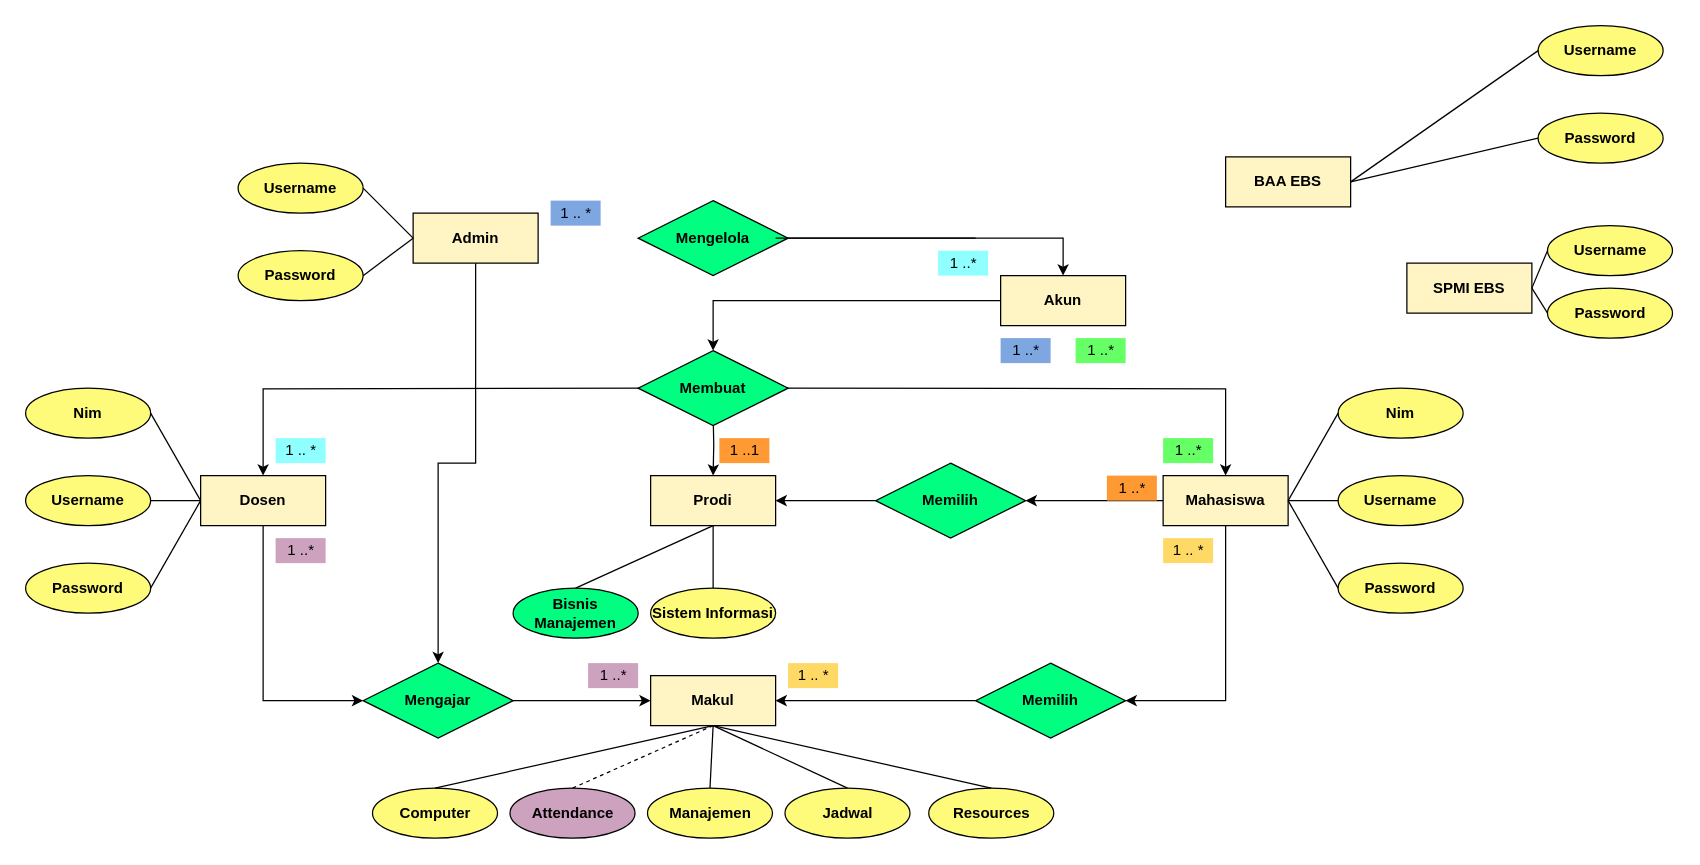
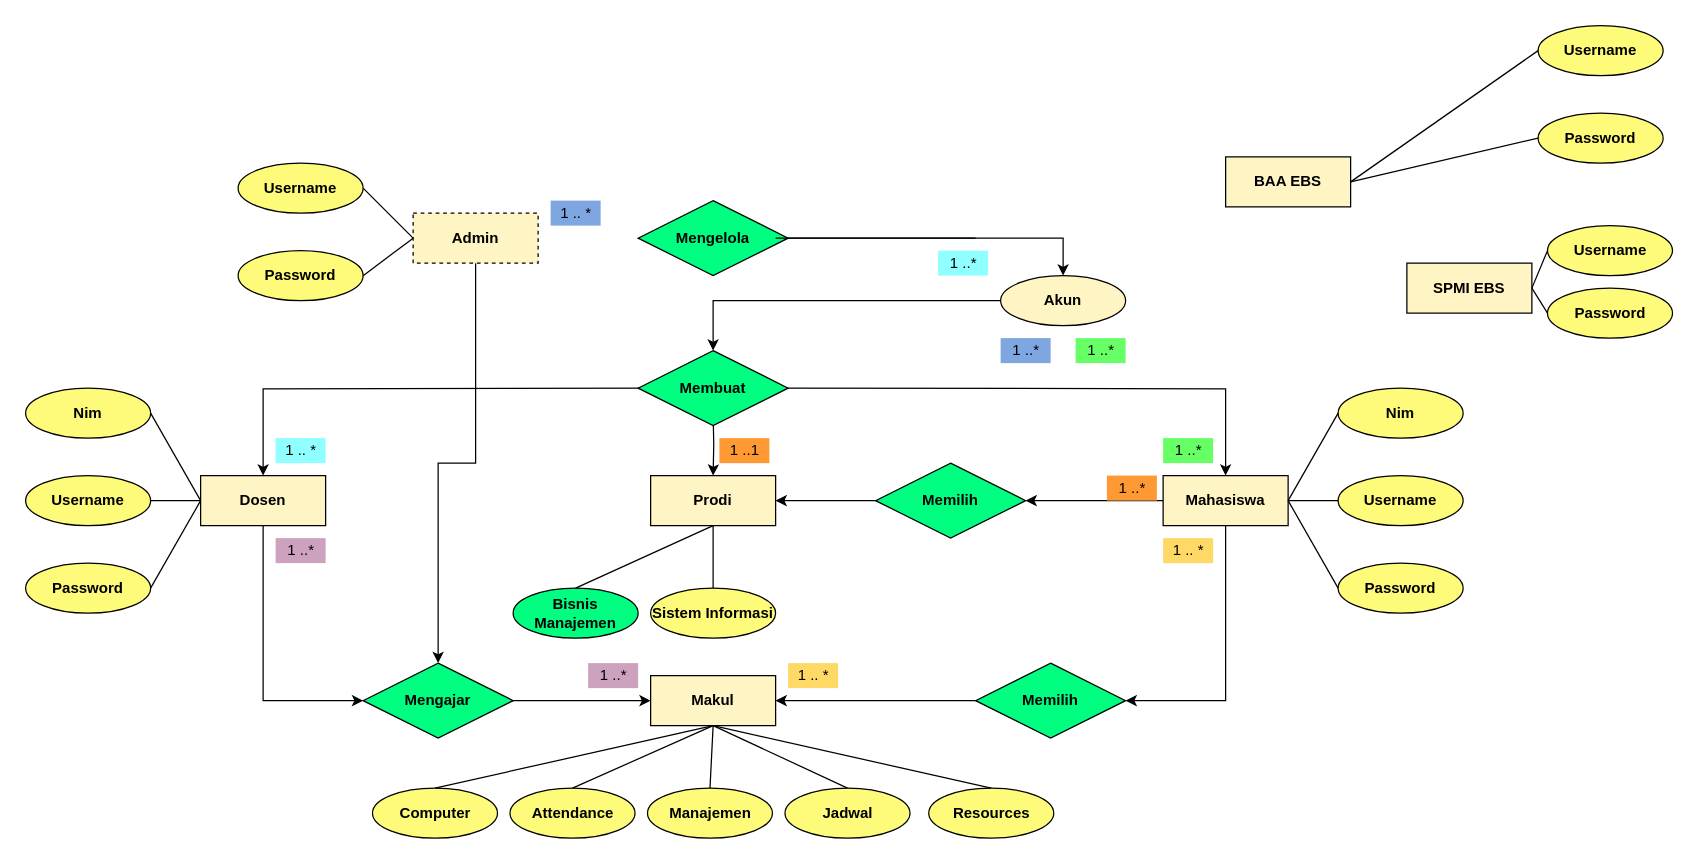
(476, 238) -> (476, 238)
(1063, 301) -> (1063, 301)
(642, 757) -> (642, 757)
(573, 813) -> (573, 813)
